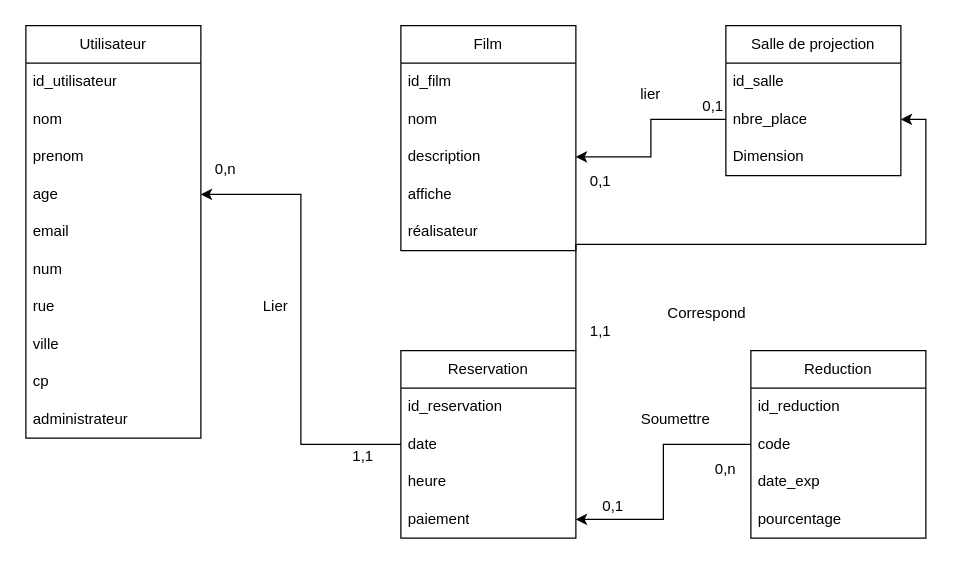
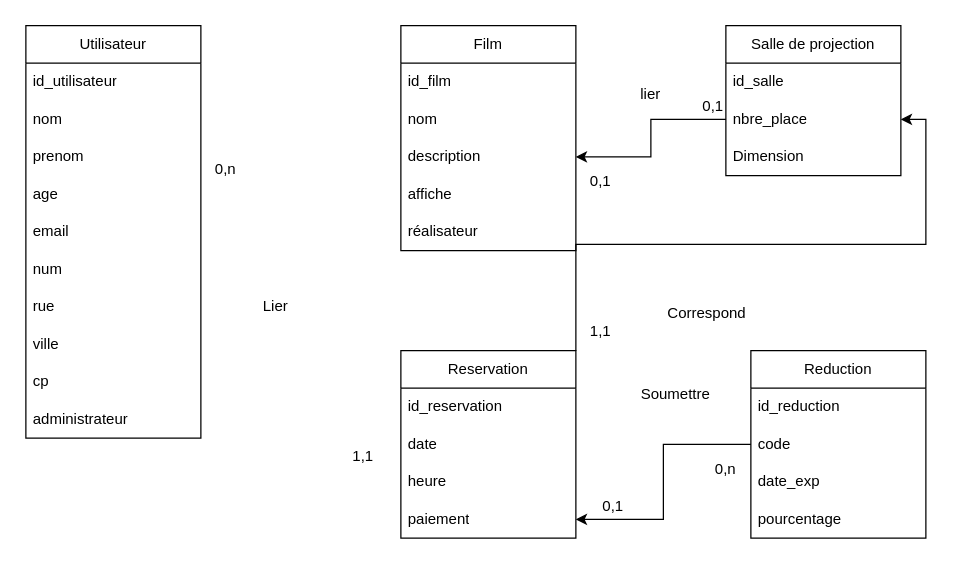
(301, 322) -> none
(676, 419) -> (676, 394)
